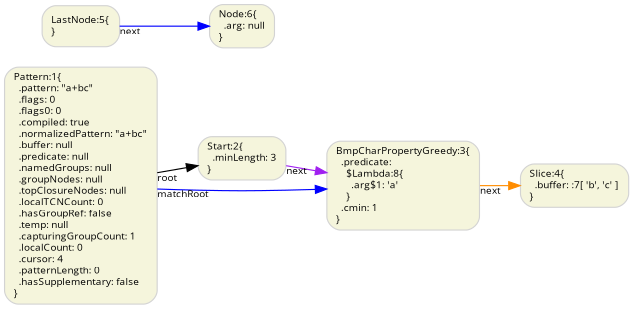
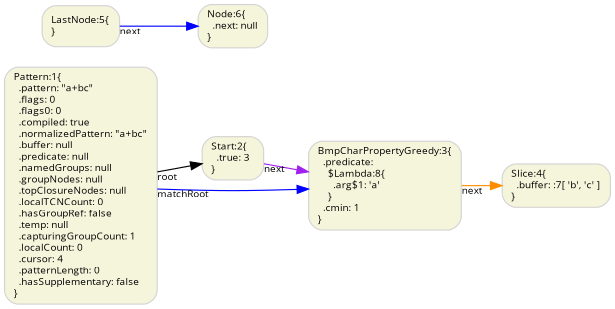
(242, 26) -> (233, 26)
(242, 158) -> (233, 158)
